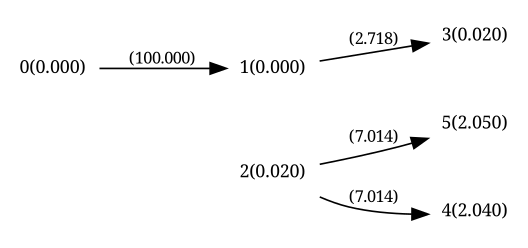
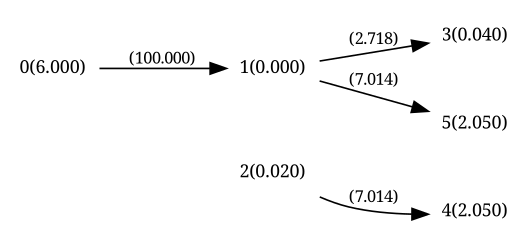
(475, 36) -> (475, 36)
(53, 68) -> (53, 68)
(366, 155) -> (366, 94)
(475, 212) -> (475, 212)
